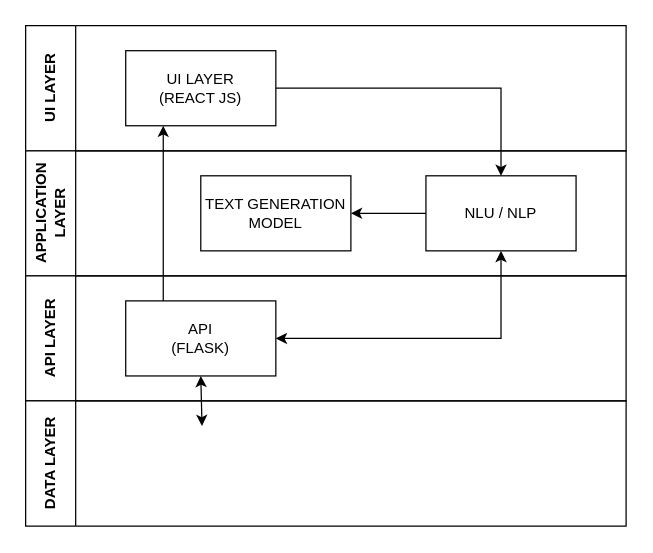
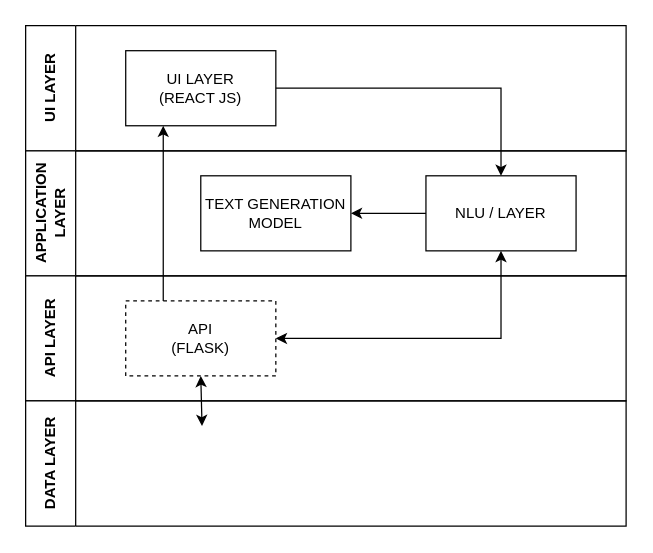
(501, 213) -> (501, 213)
(201, 338) -> (201, 338)
